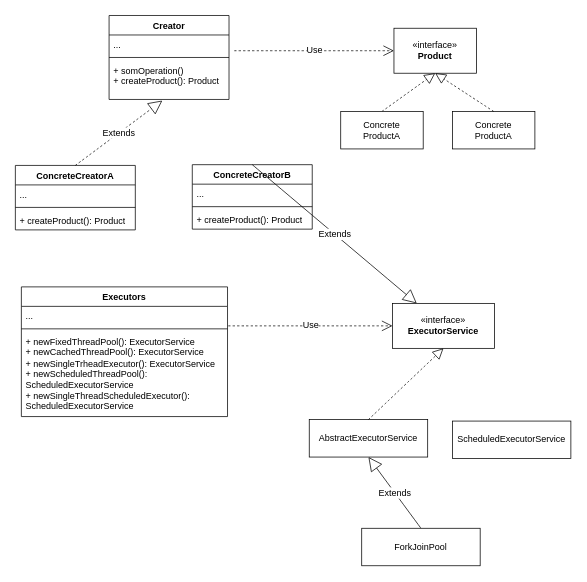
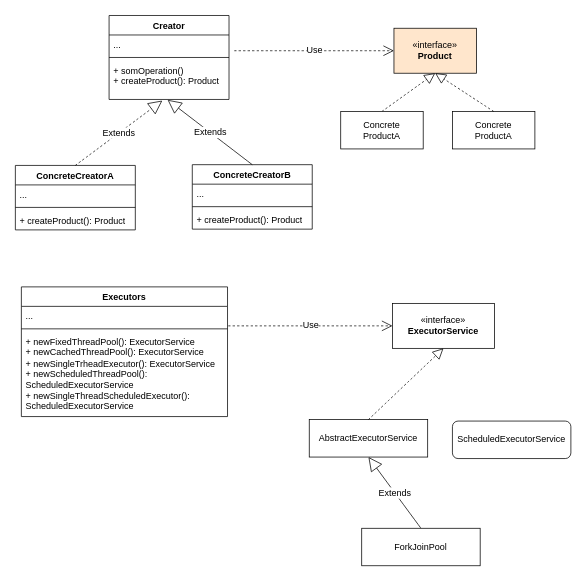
(435, 51) -> (435, 51)
(329, 230) -> (216, 137)
(512, 440) -> (512, 440)
